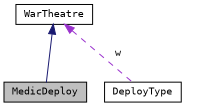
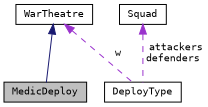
none -> (143, 14)
